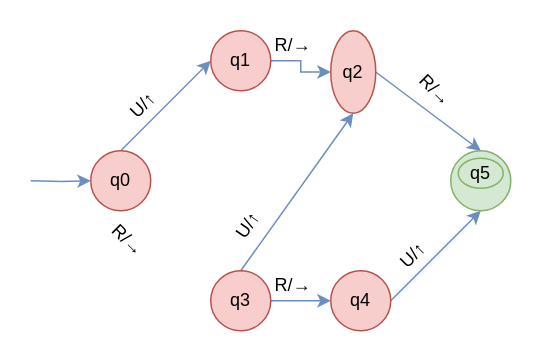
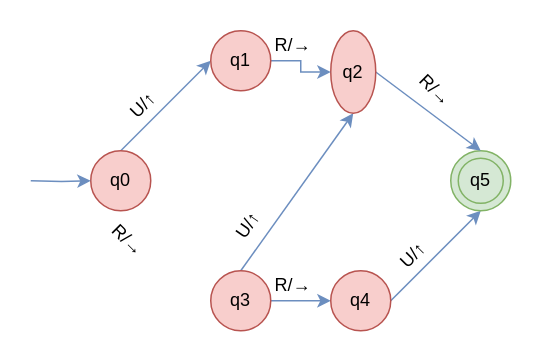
(481, 173) -> (481, 181)
